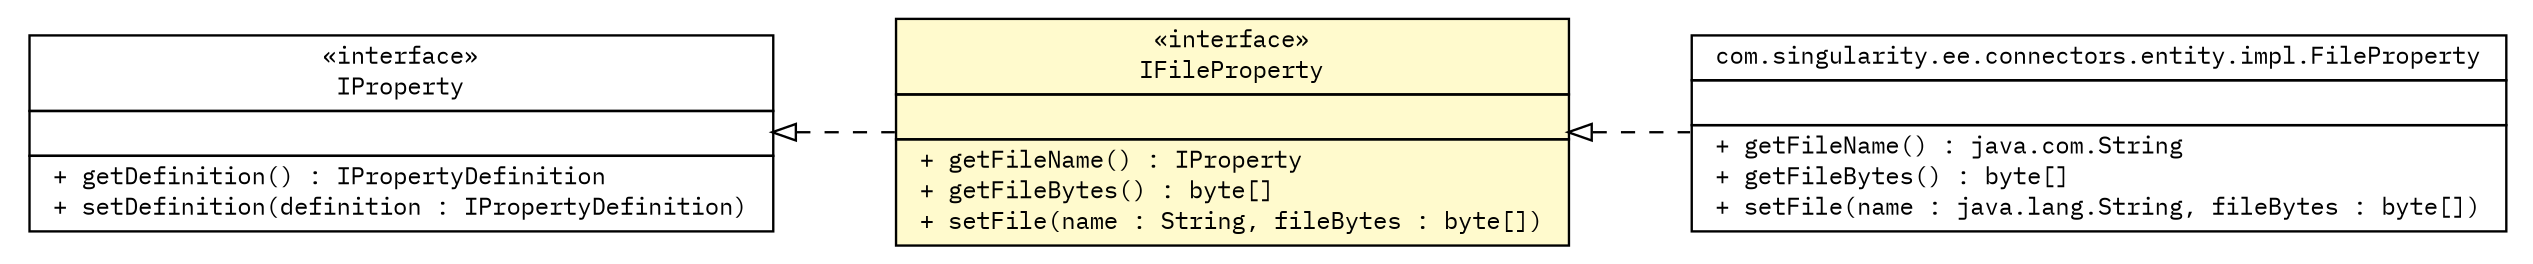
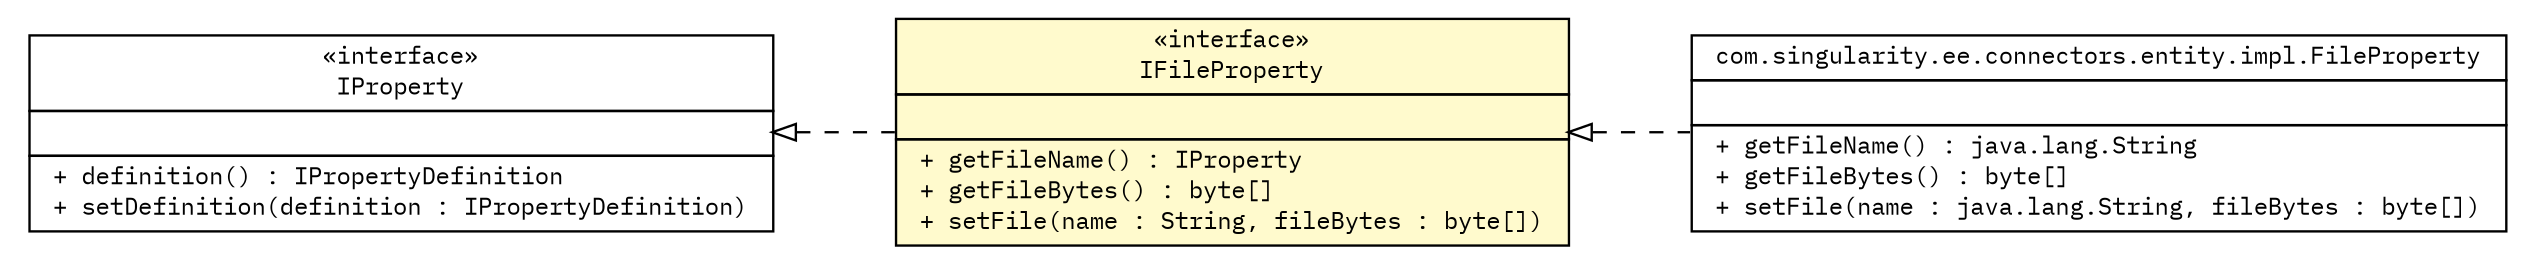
(1950, 146) -> (1957, 146)
(331, 177) -> (309, 177)
